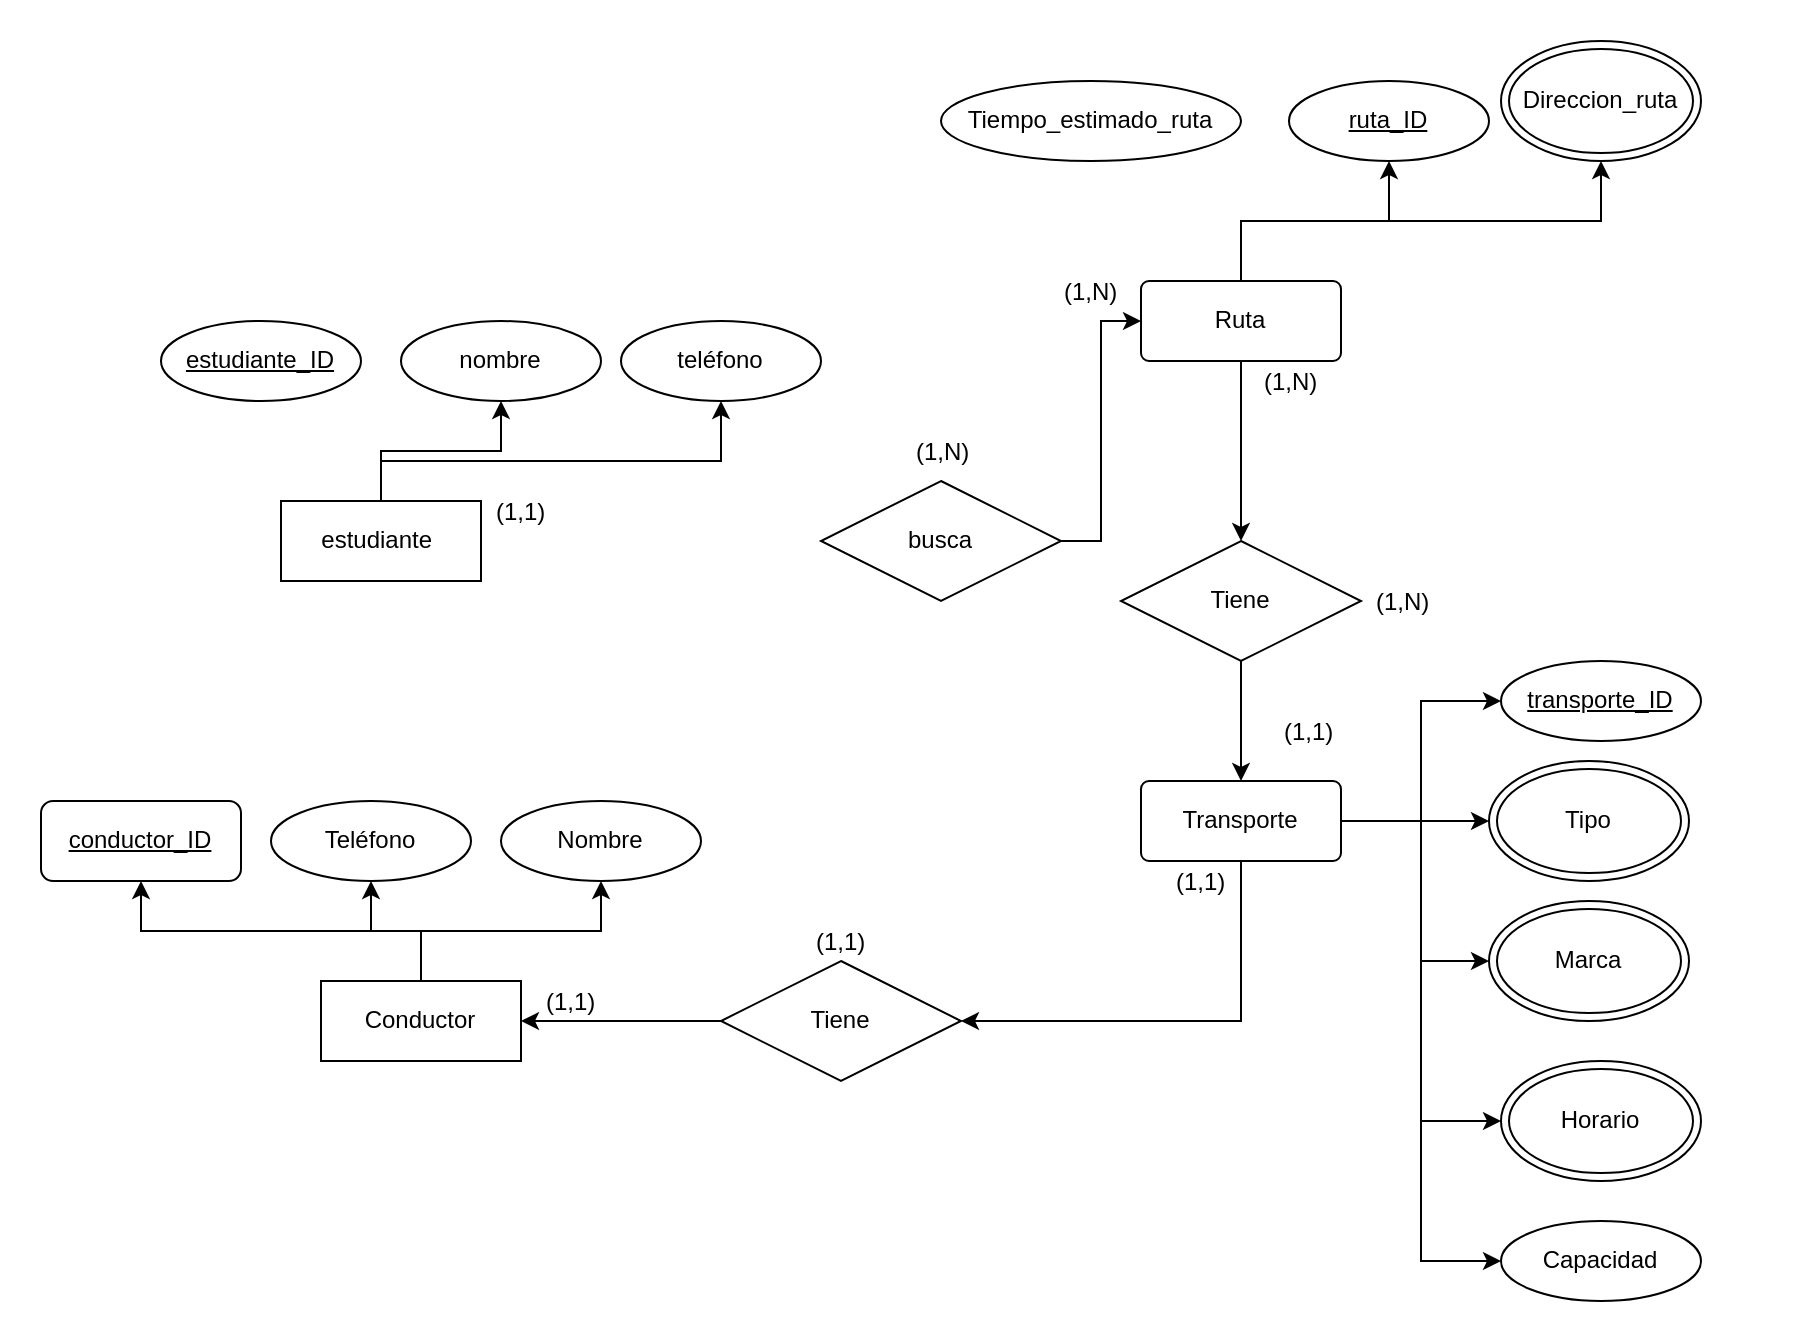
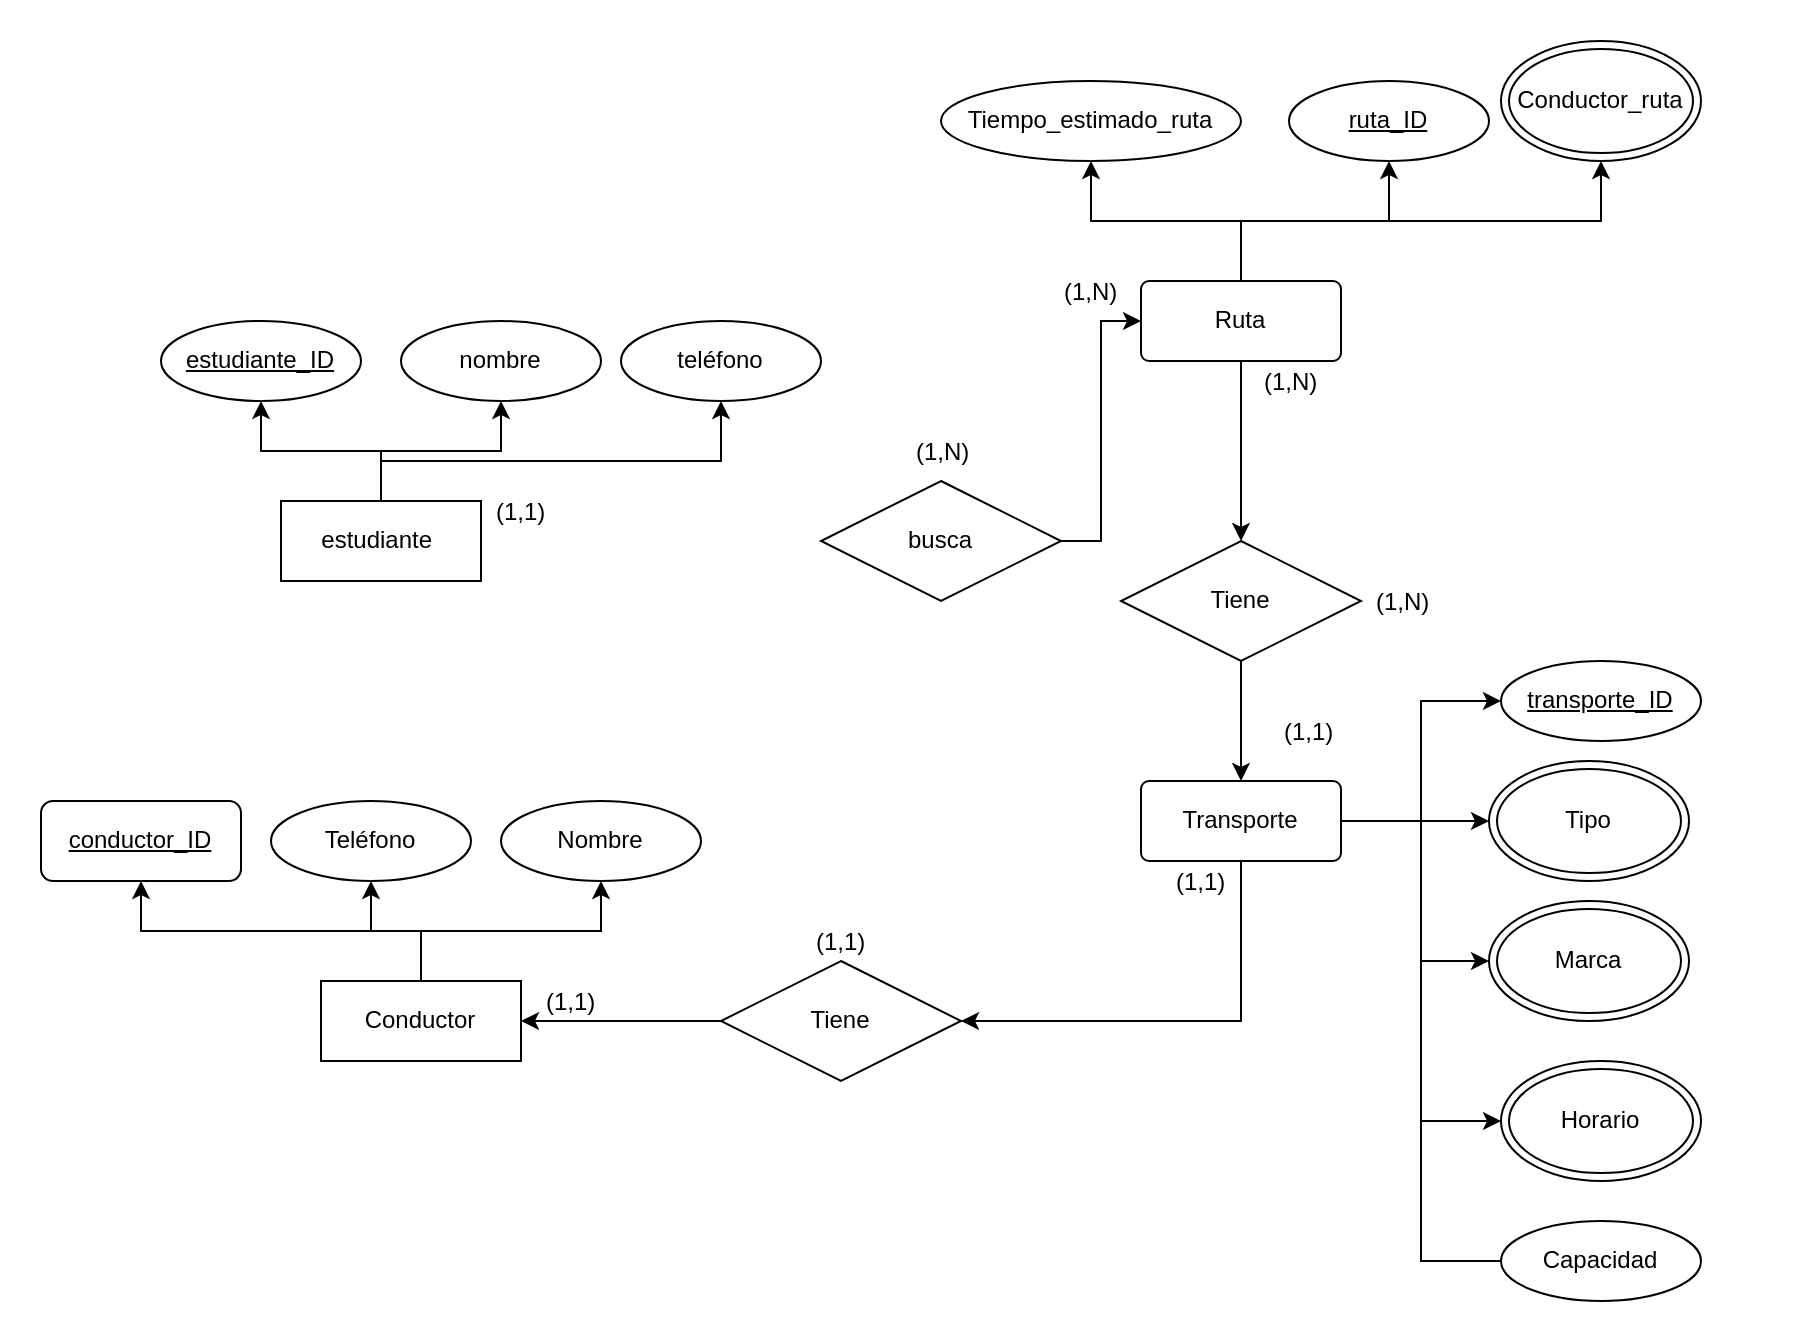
(1601, 101) -> (1601, 101)
none -> (1141, 221)
none -> (301, 451)
(1486, 1261) -> (1491, 1261)
